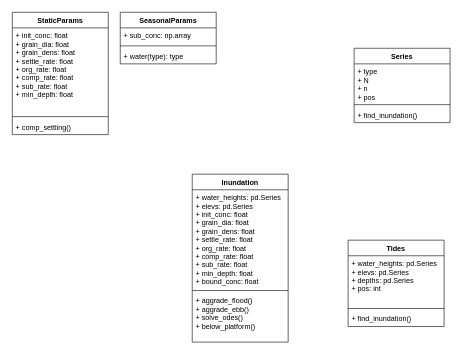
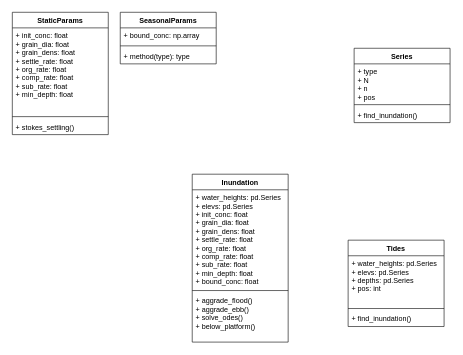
(160, 36) -> (164, 36)
(159, 56) -> (161, 56)
(47, 127) -> (51, 127)
